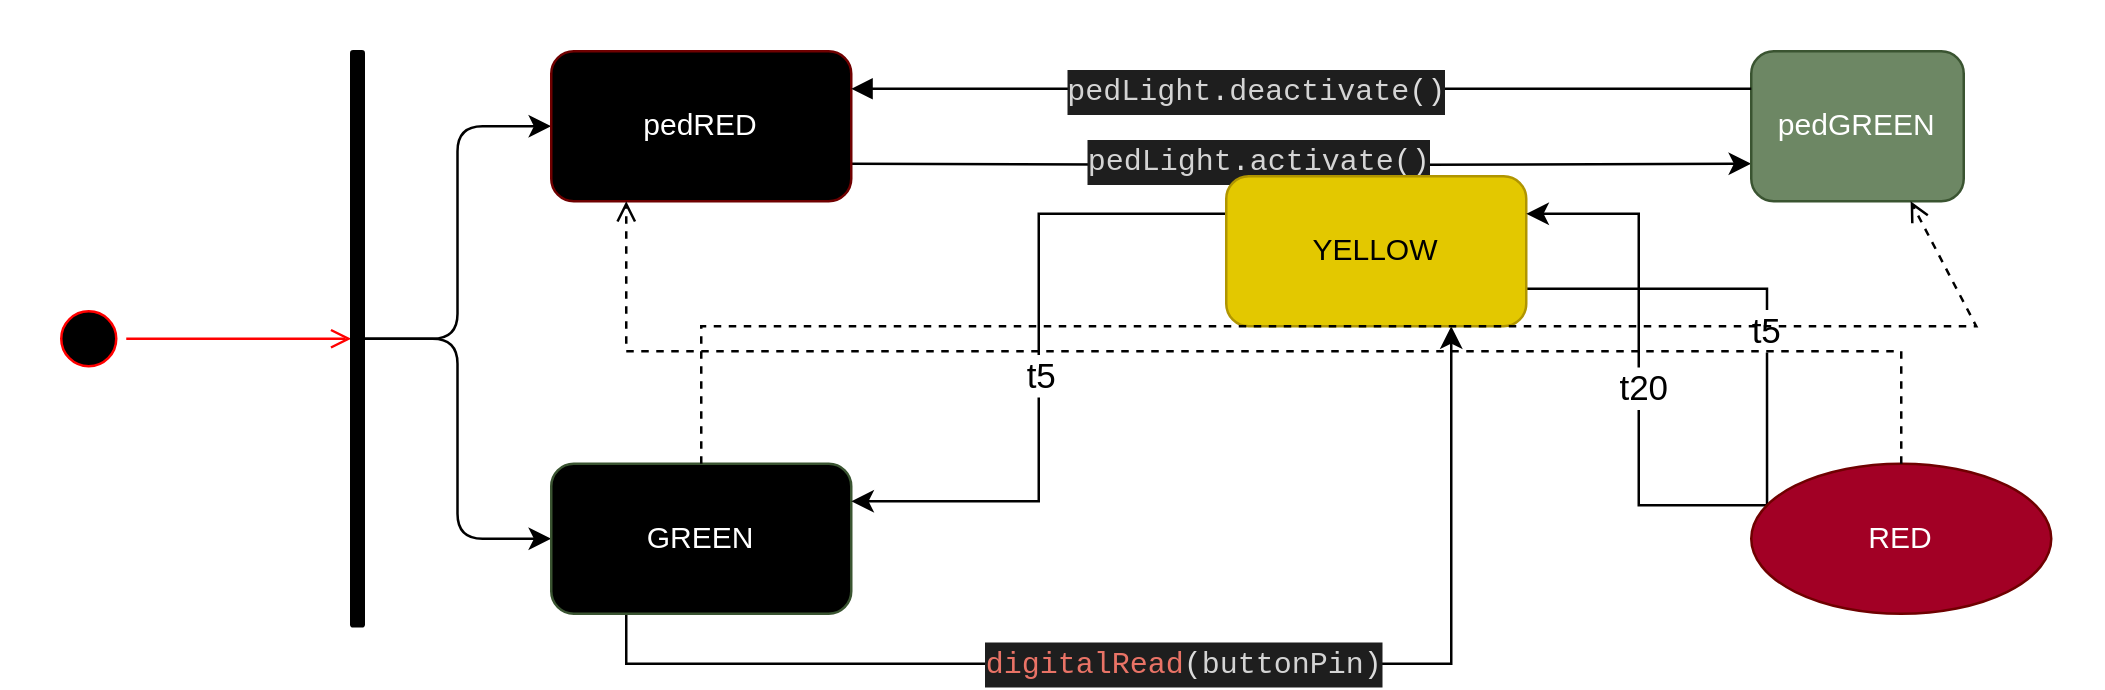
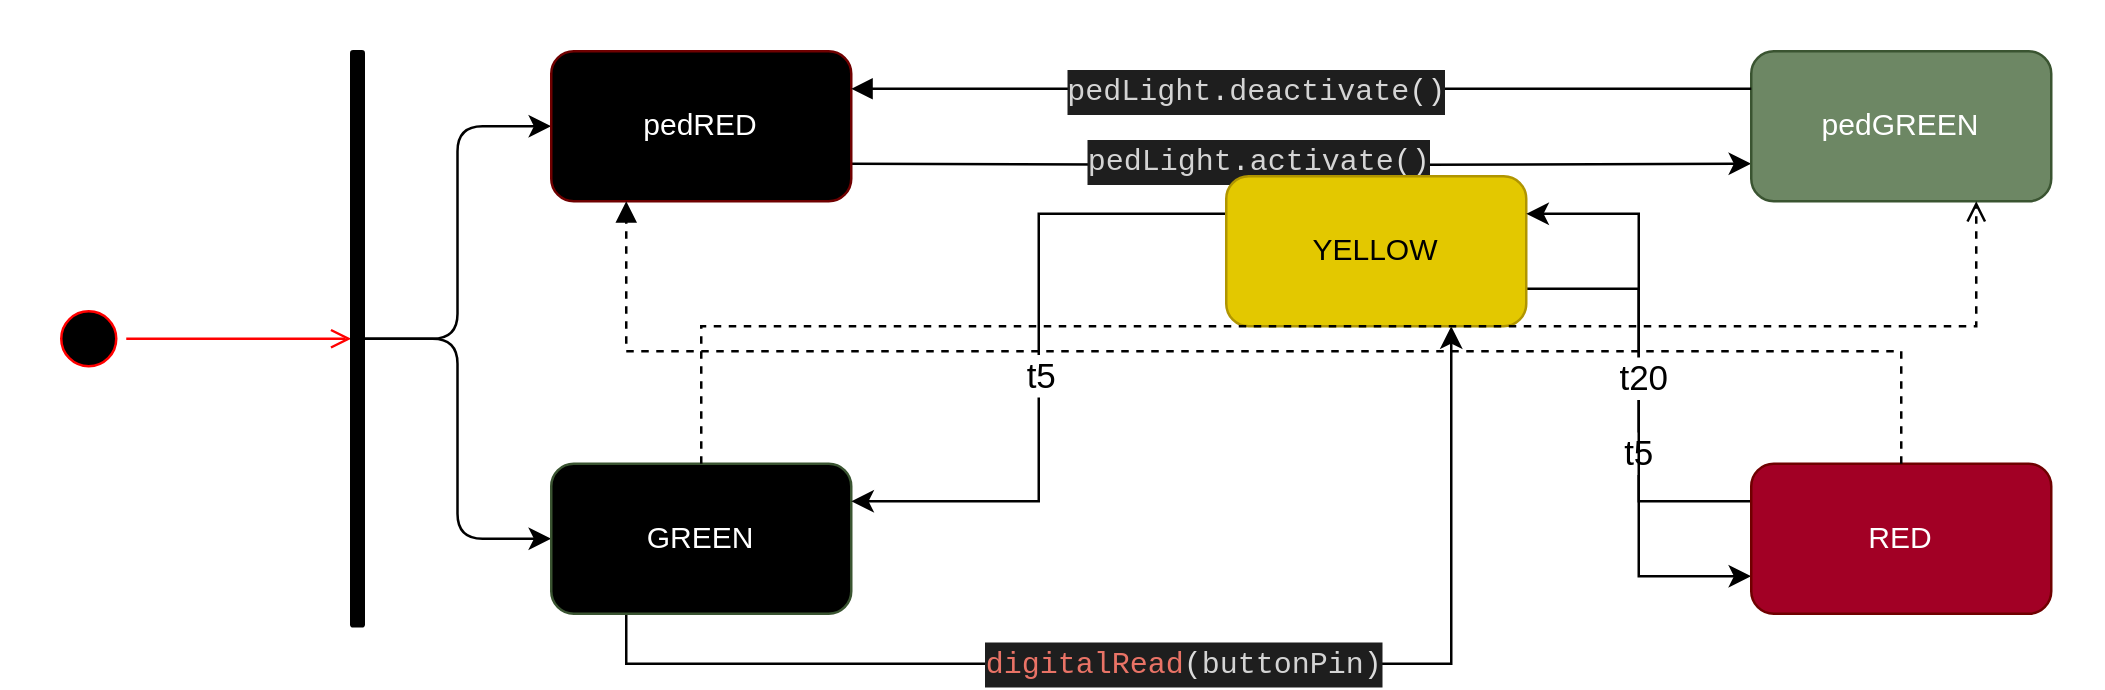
(1858, 126) -> (1901, 126)
(626, 216) -> (626, 223)
(1901, 539) -> (1901, 539)
